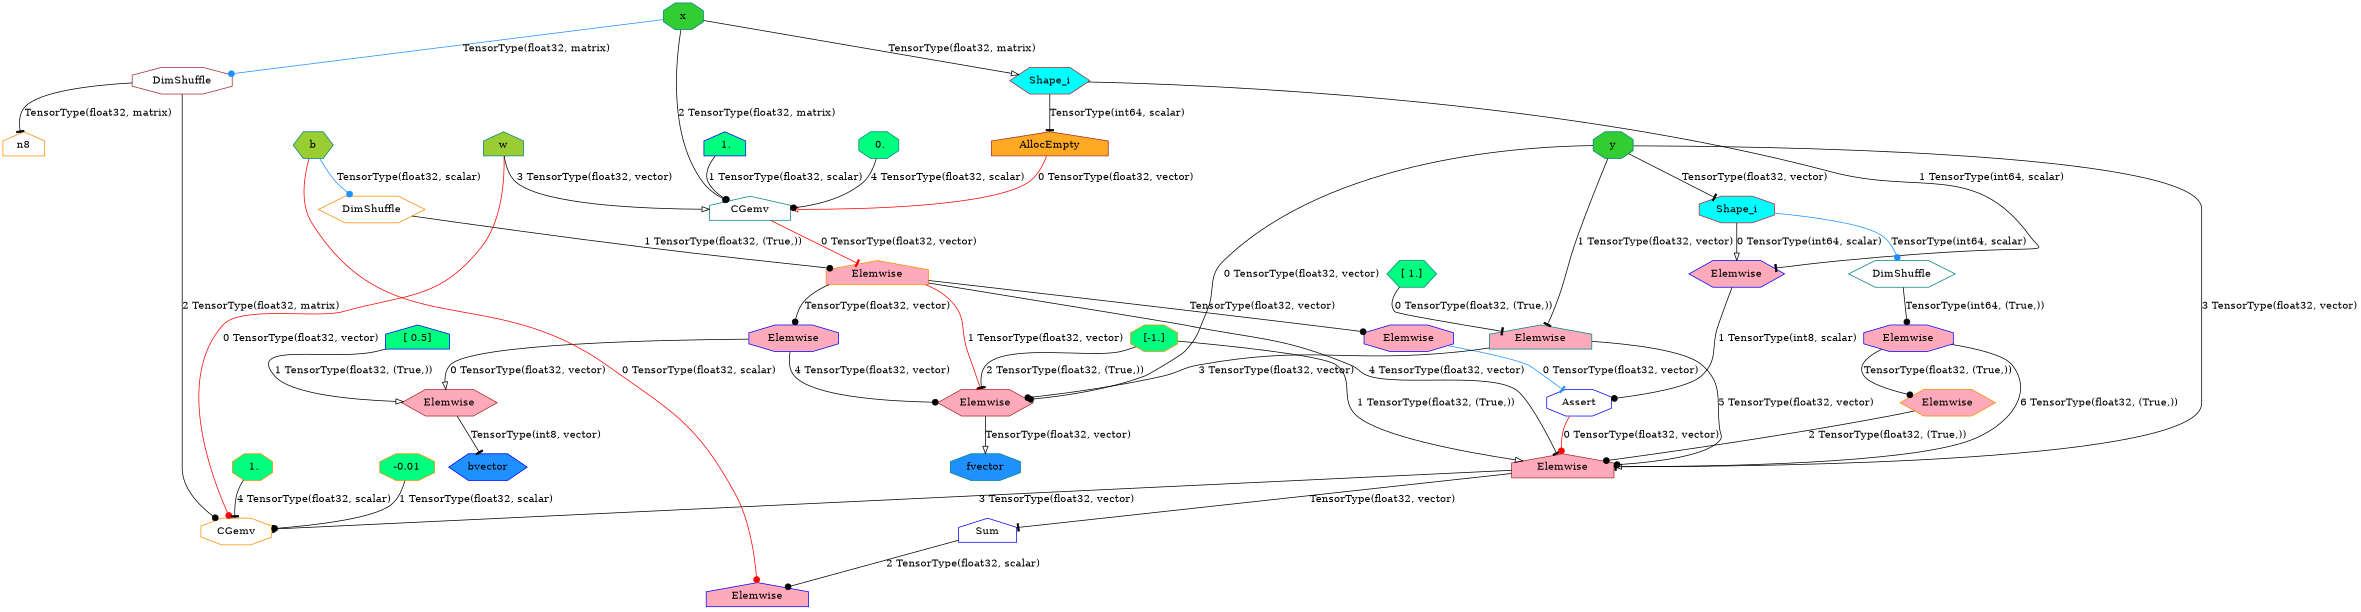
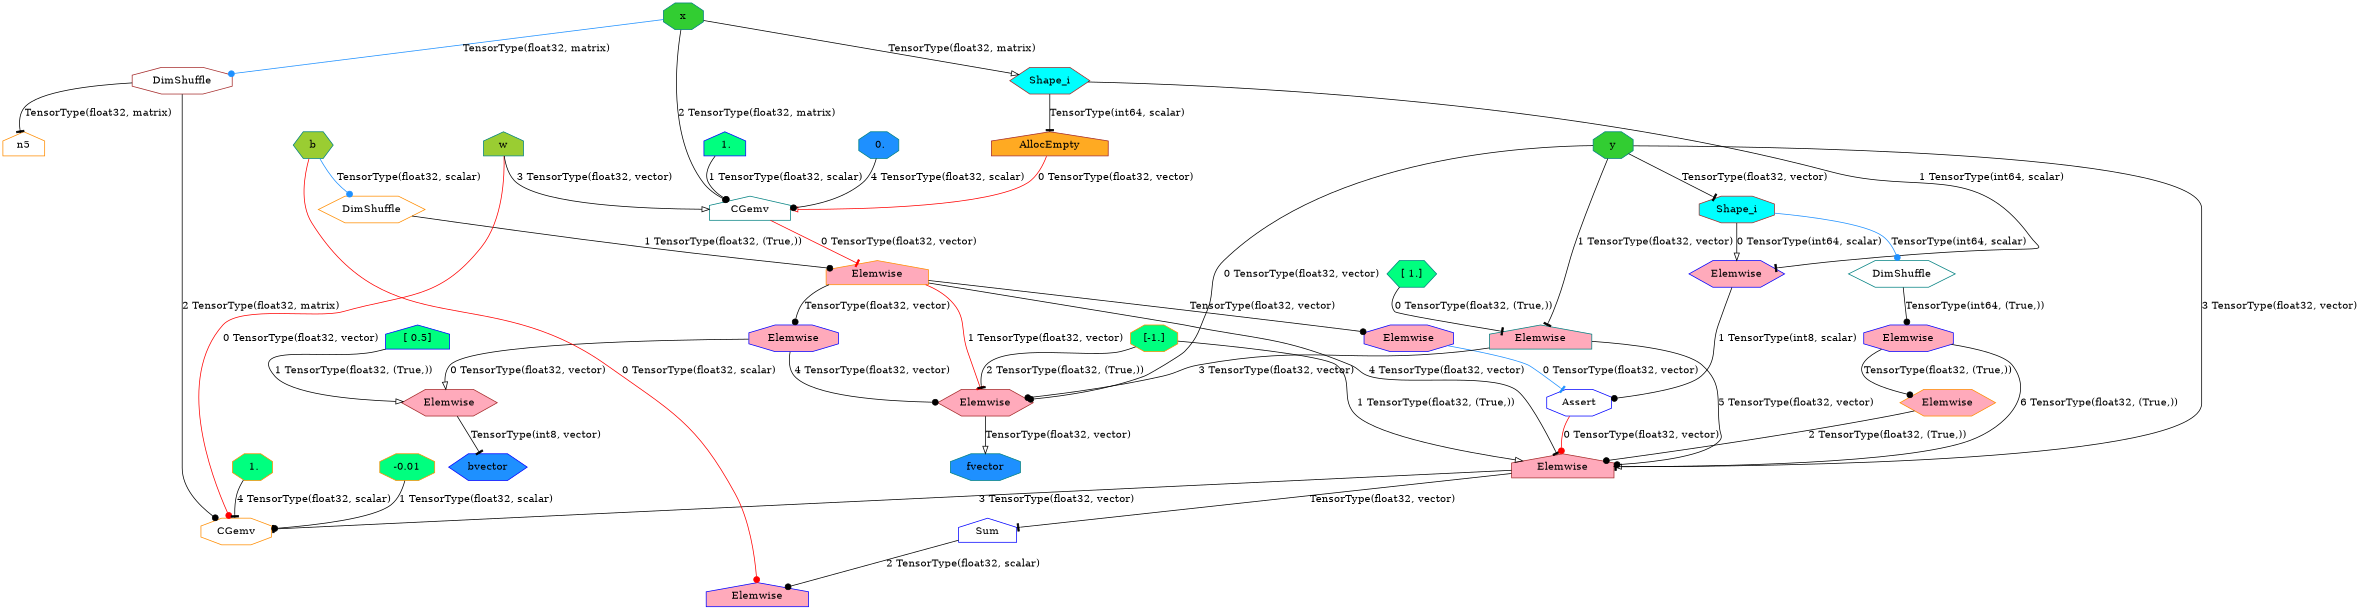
(24, 145) -> (24, 145)
(879, 145) -> (879, 145)
